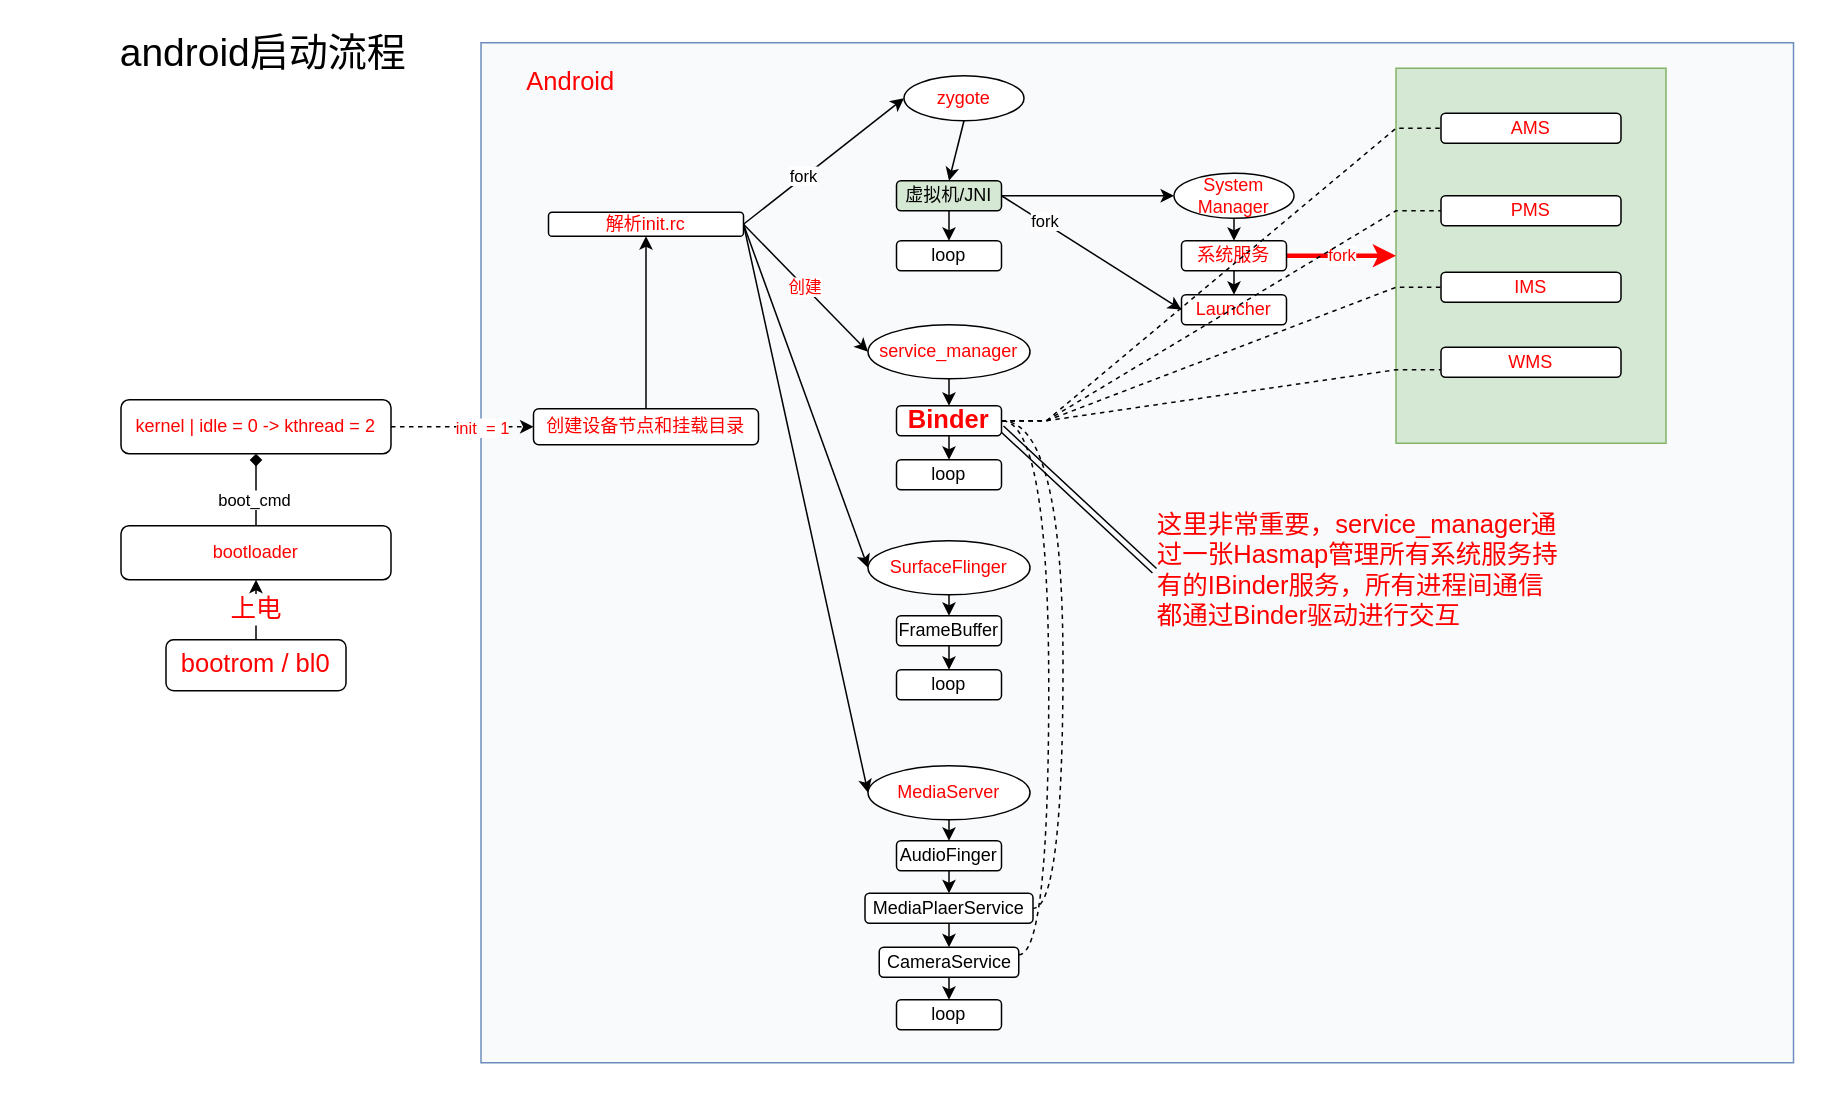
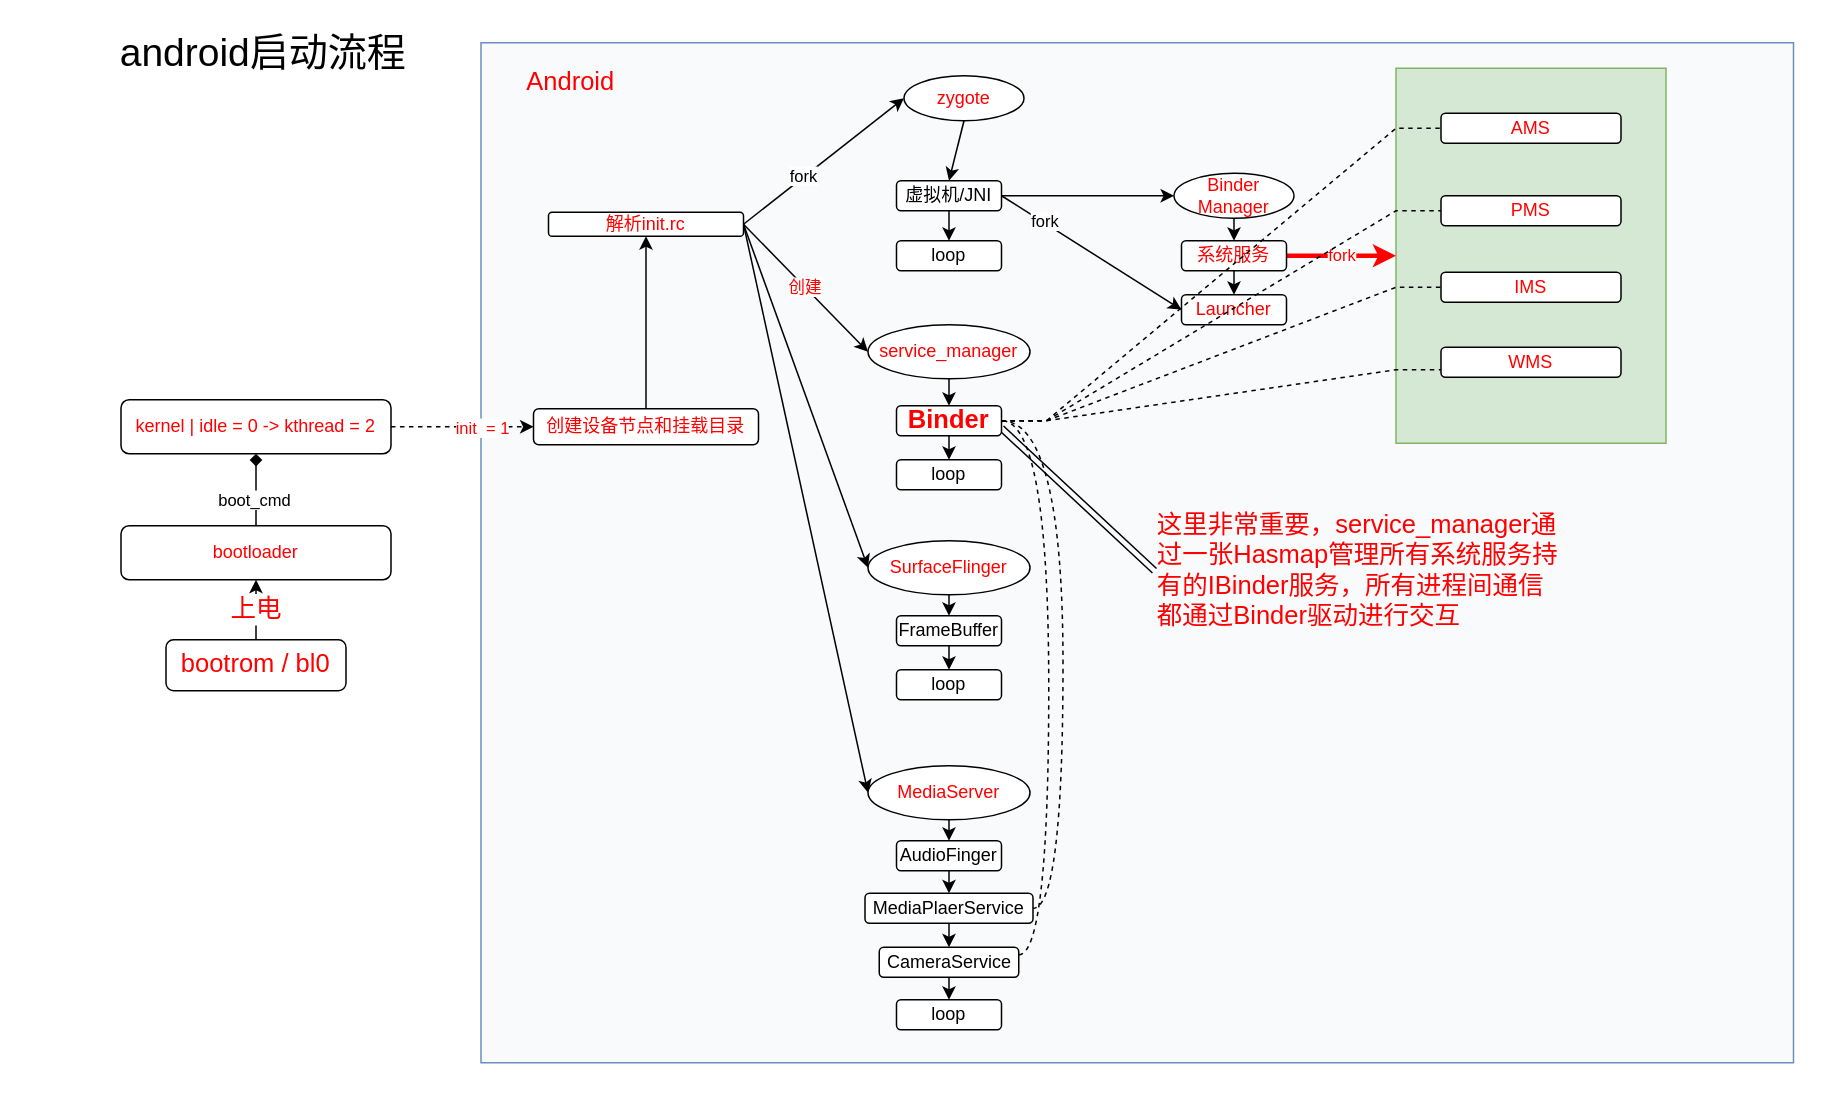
(949, 196) -> (949, 196)
(1234, 196) -> (1234, 196)
